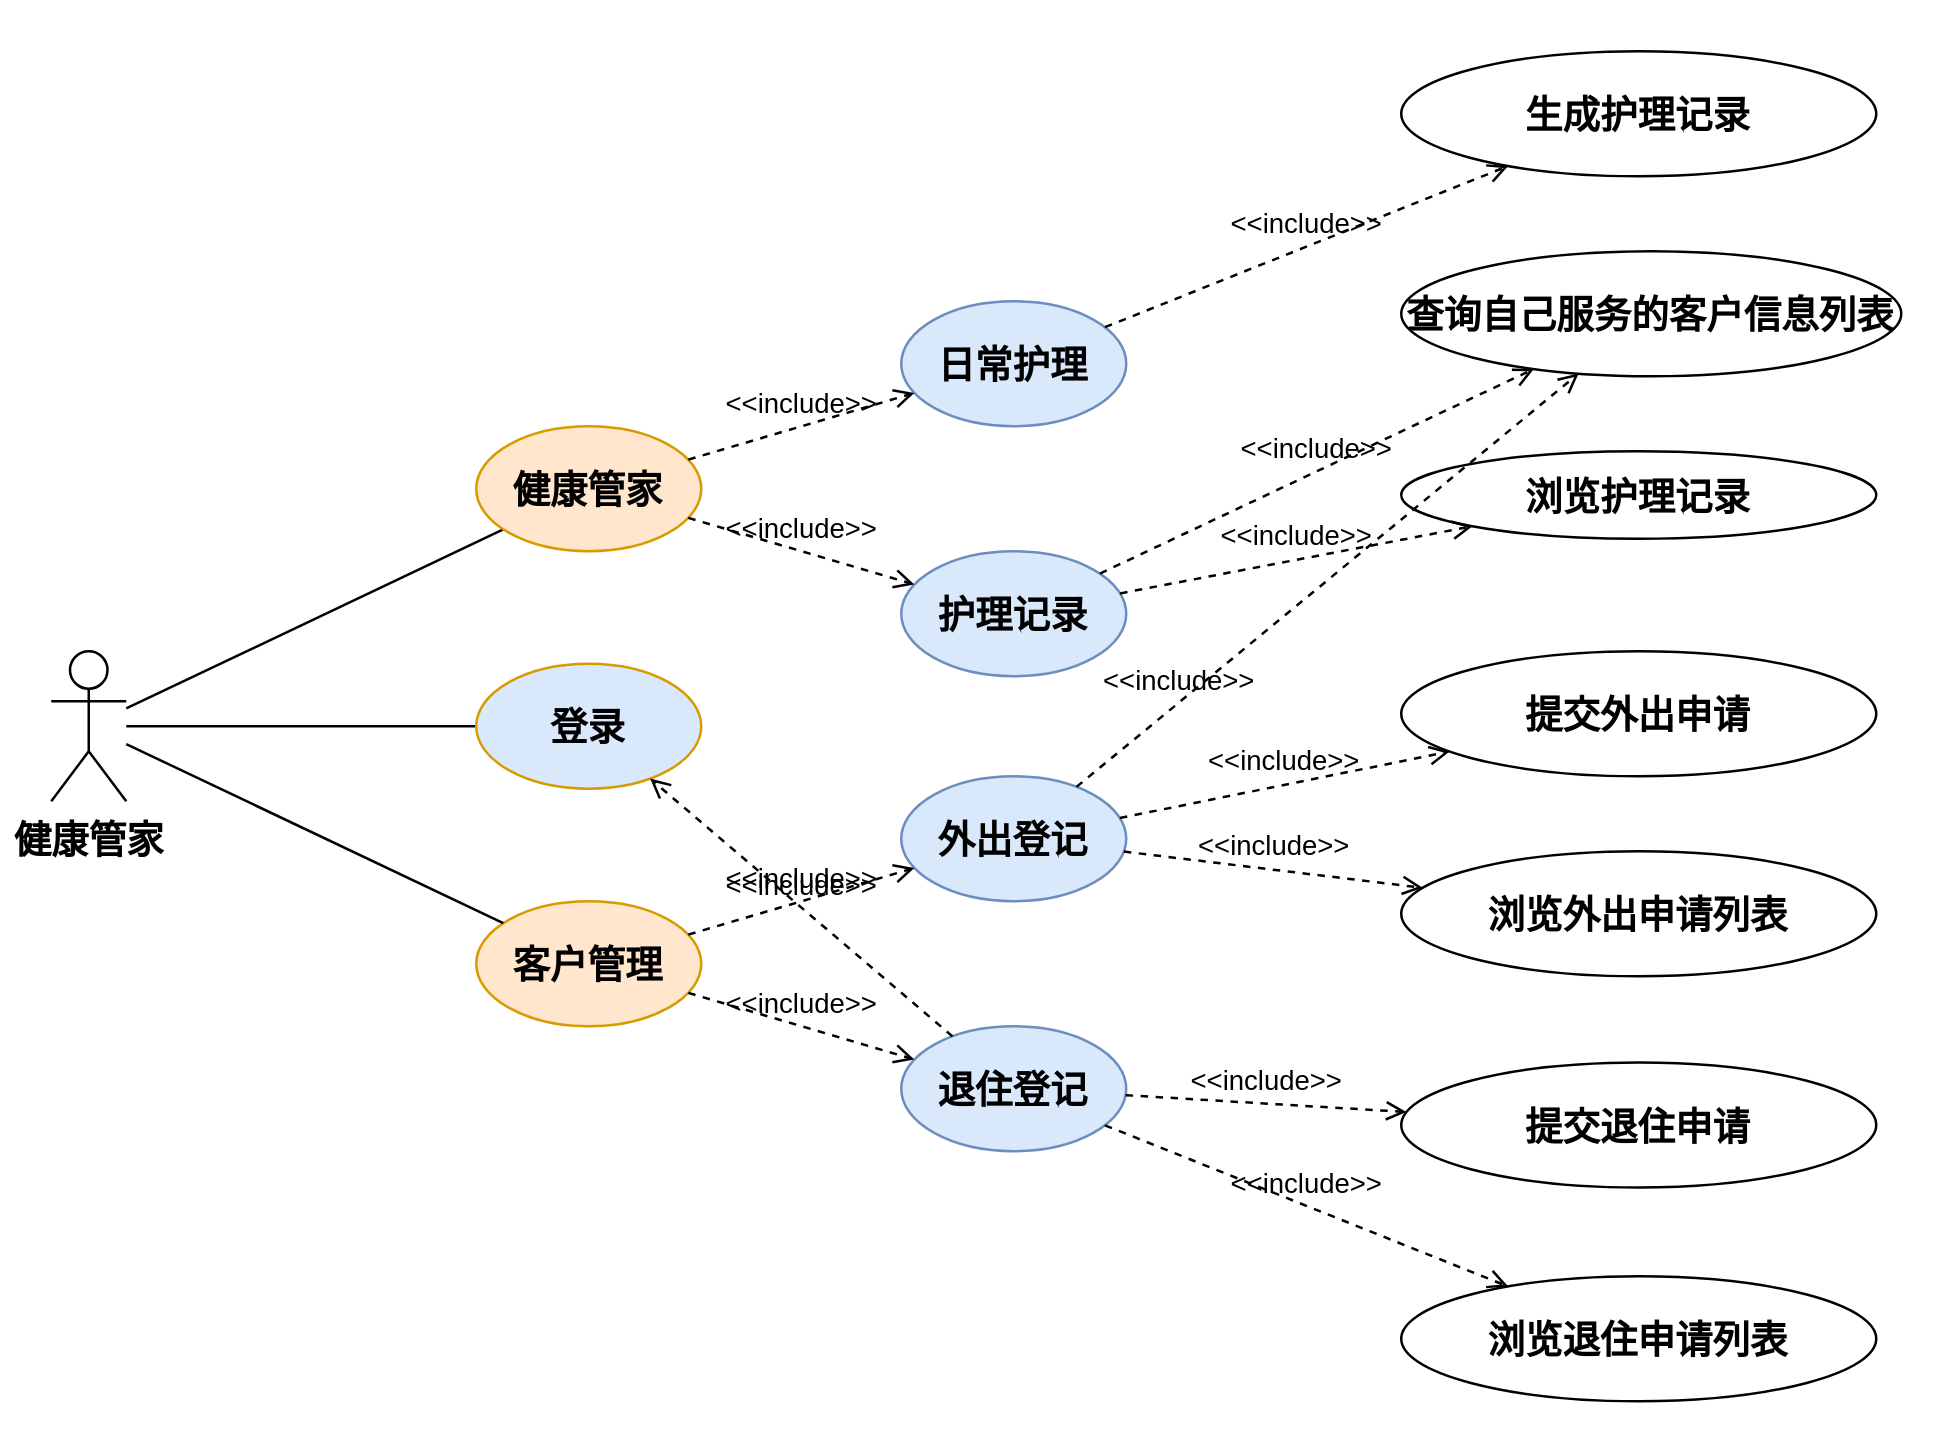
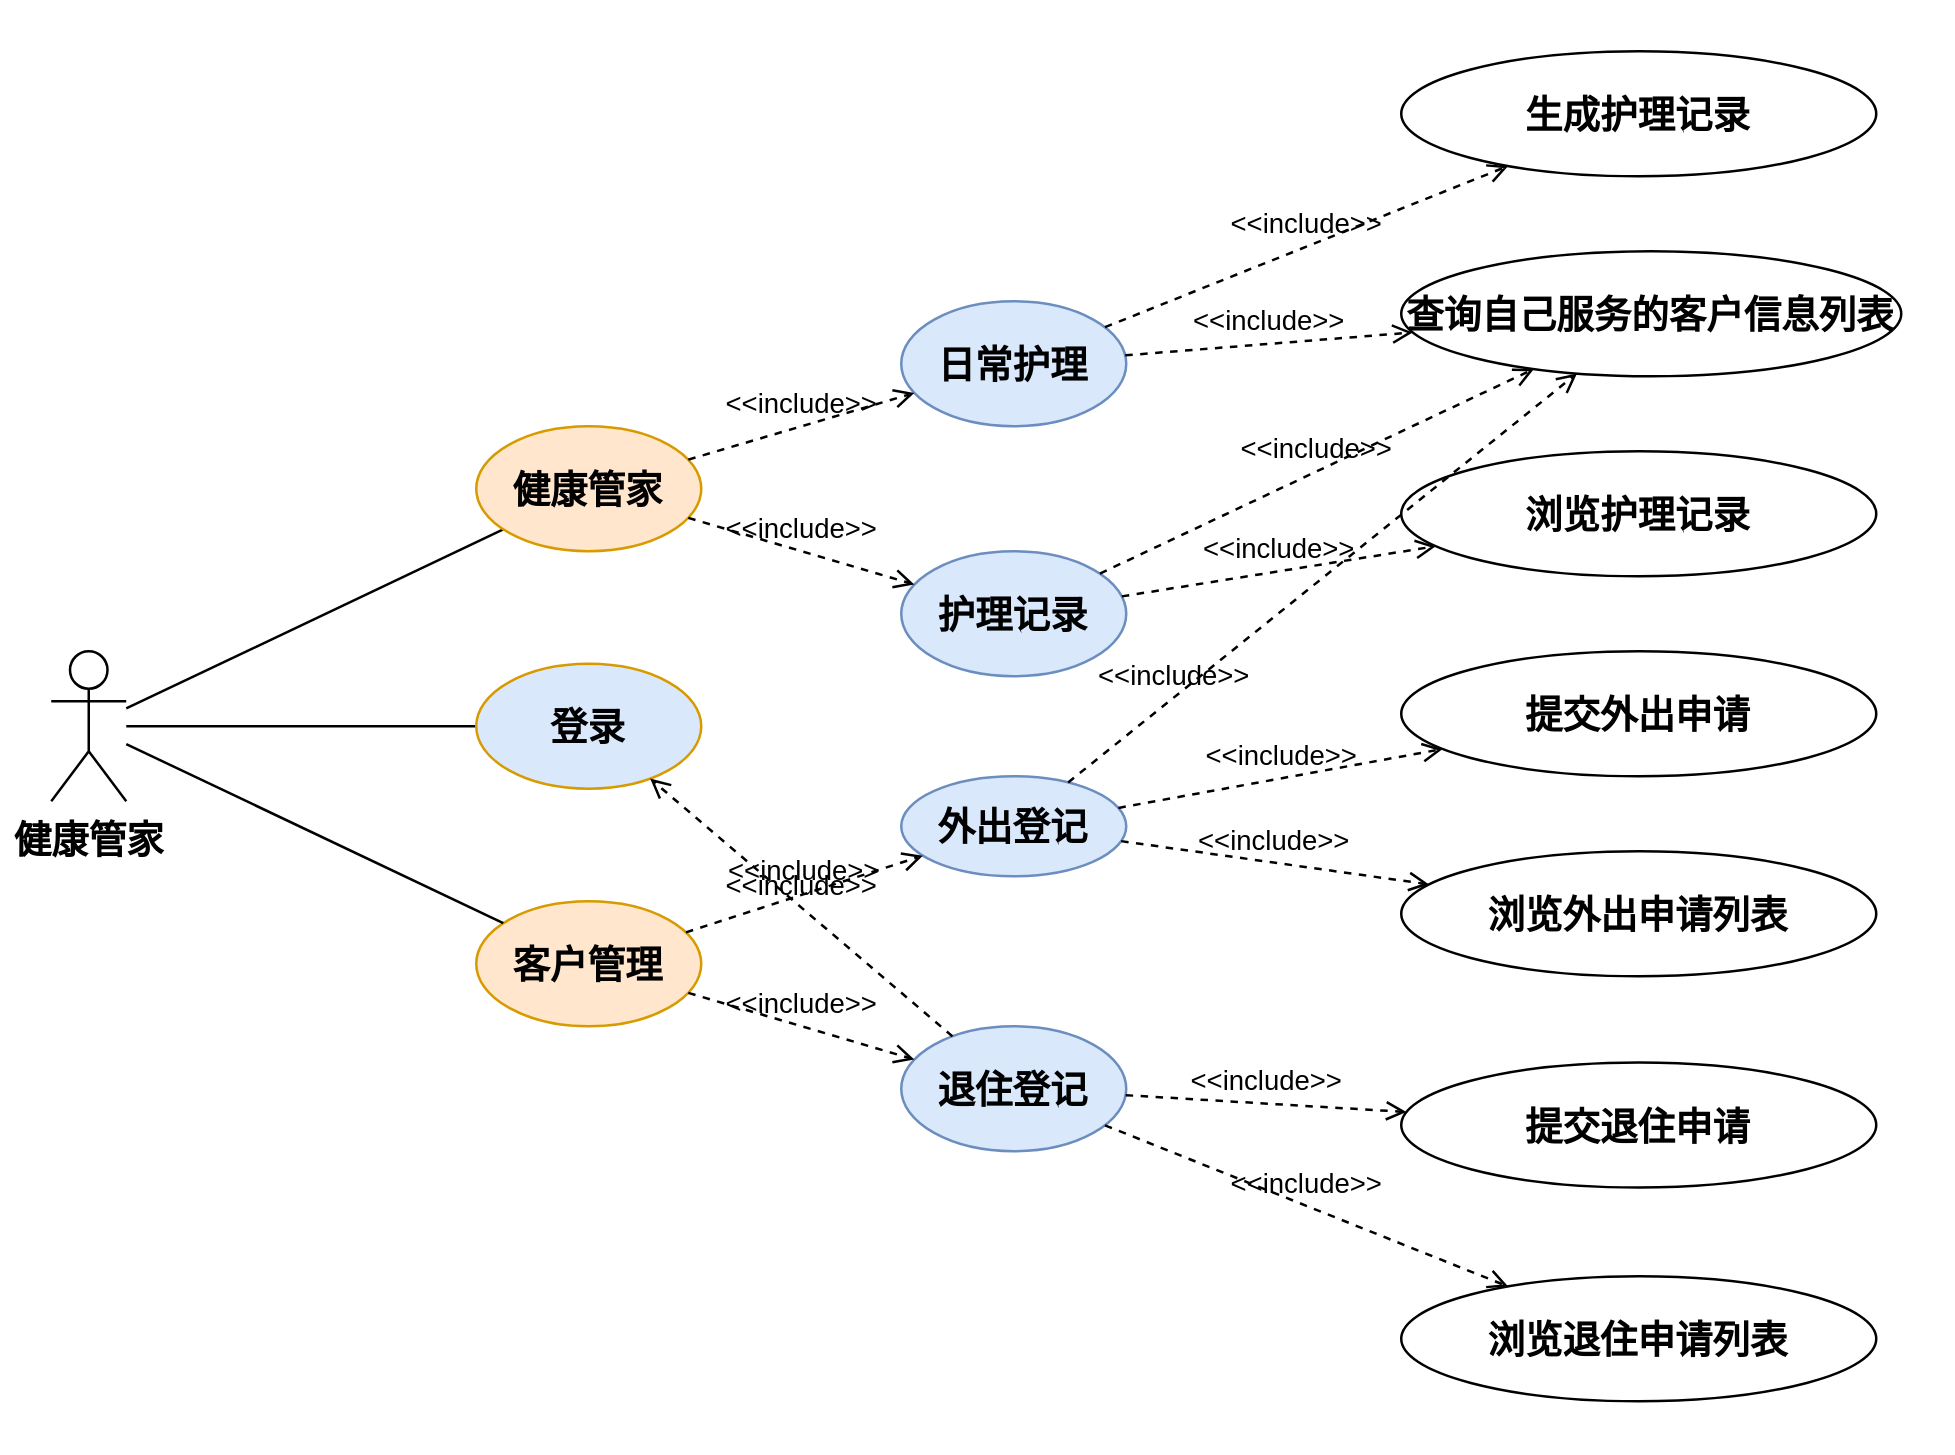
none -> (1266, 344)
(1639, 495) -> (1639, 514)
(1014, 839) -> (1014, 826)
